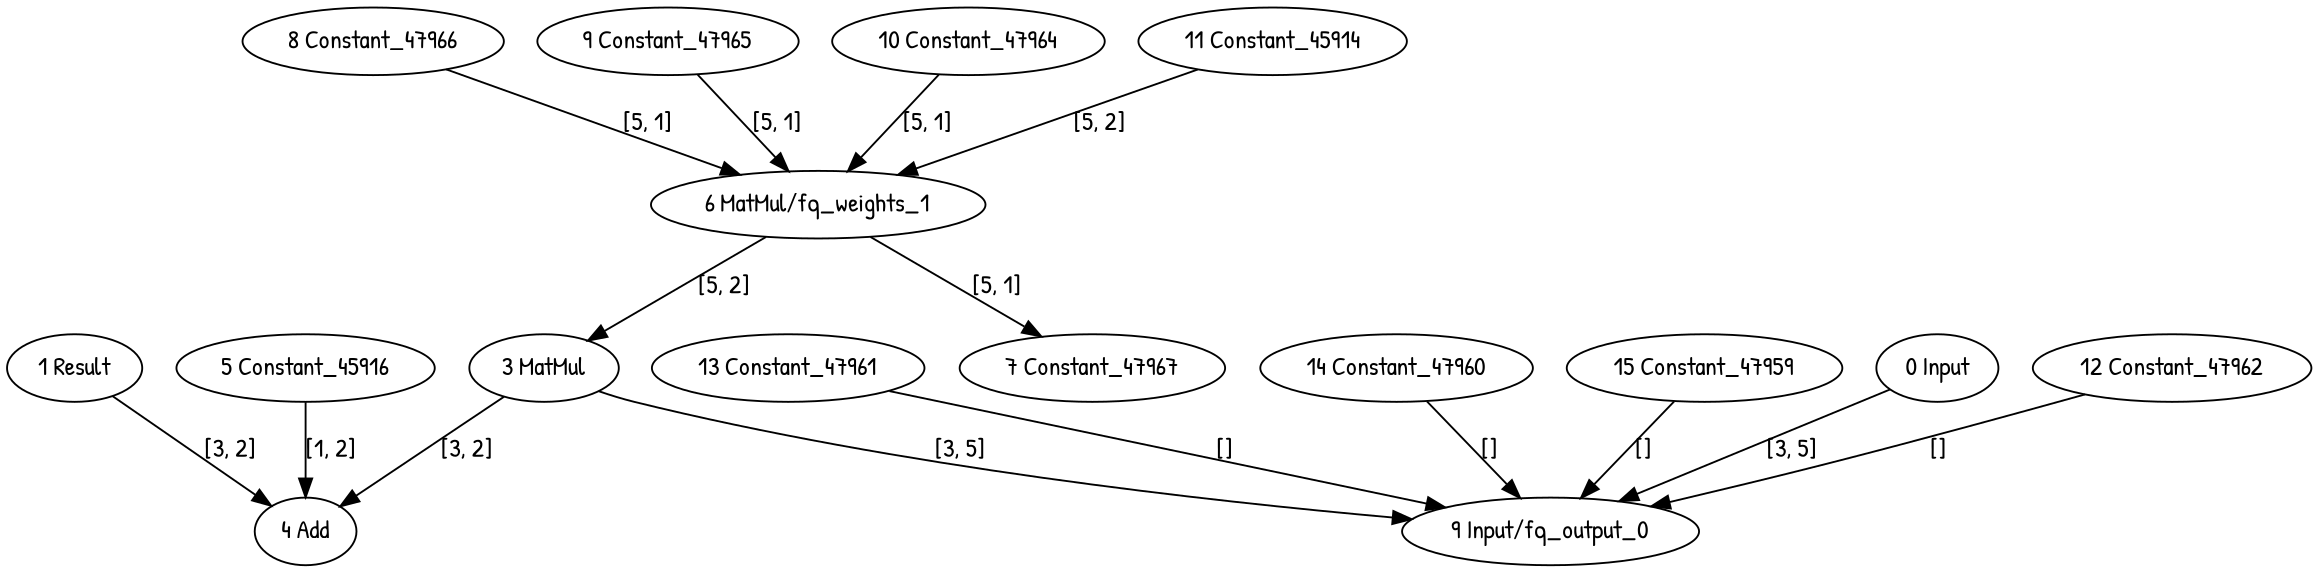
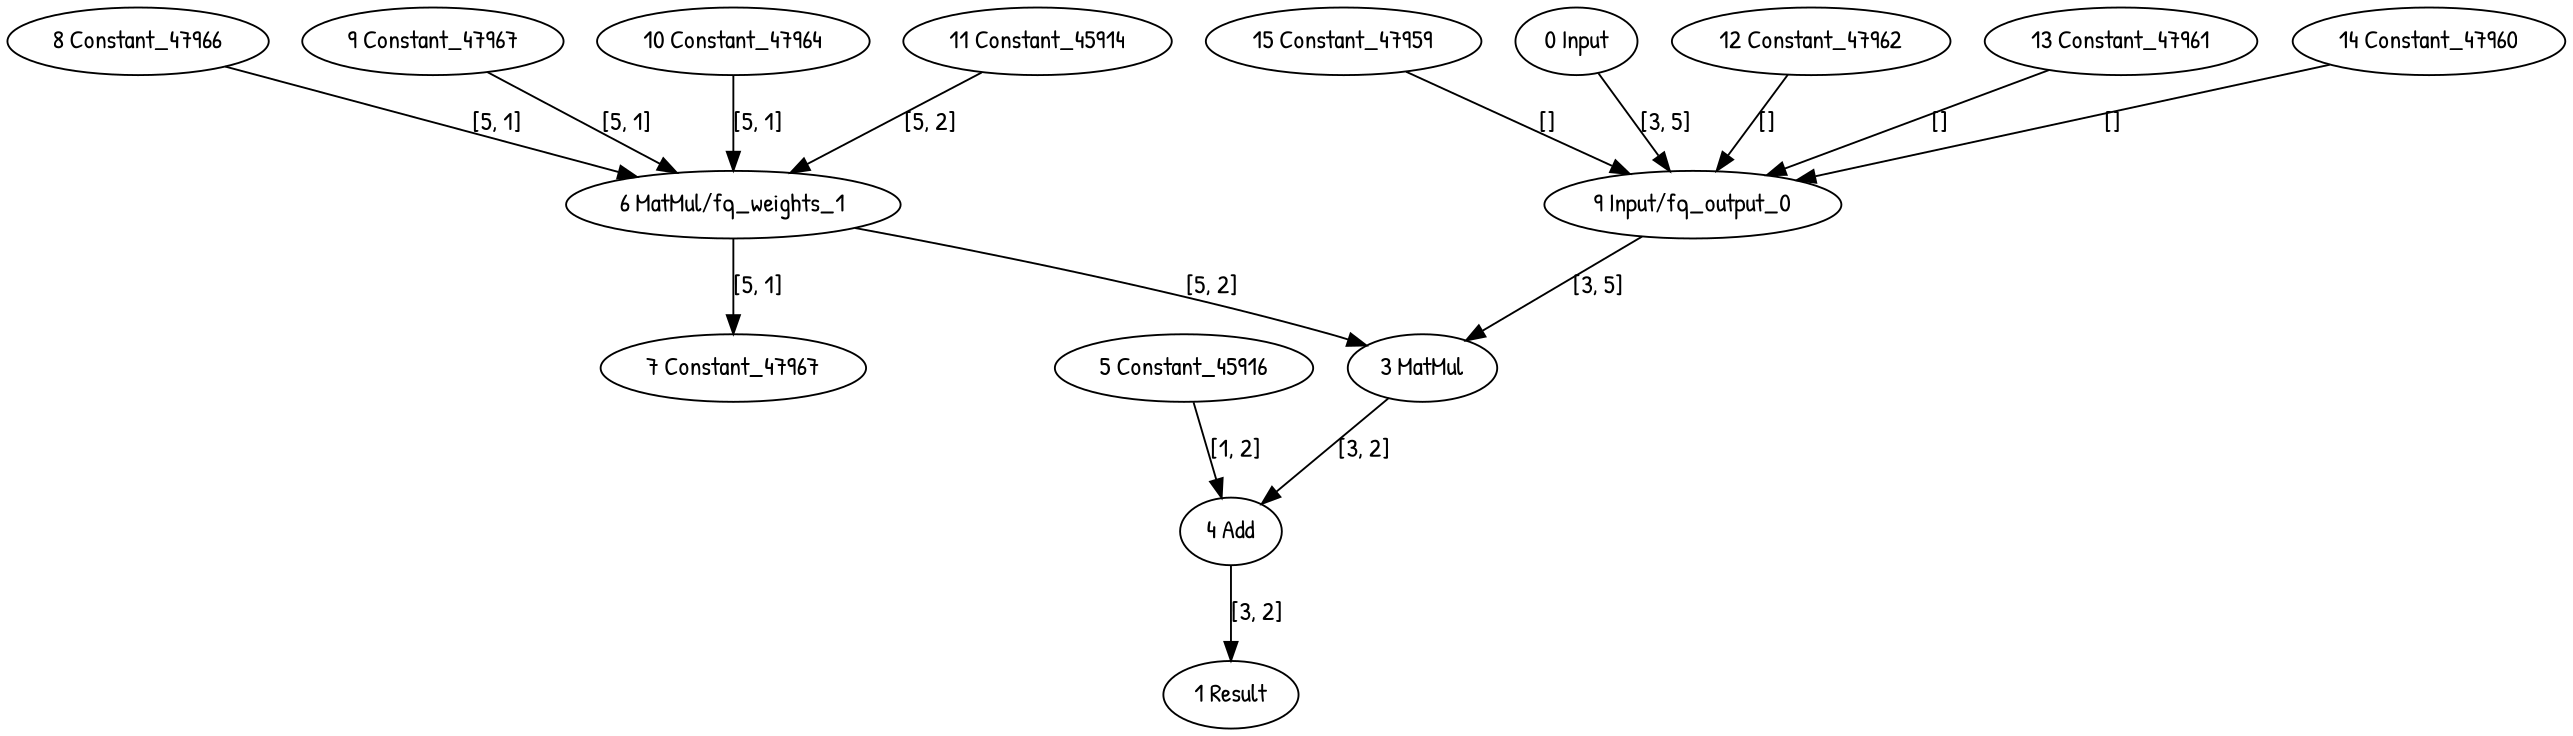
(668, 41) -> (433, 41)
(184, 446) -> (1231, 604)
(993, 470) -> (1562, 284)
